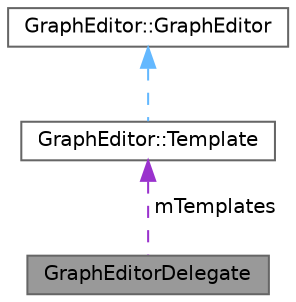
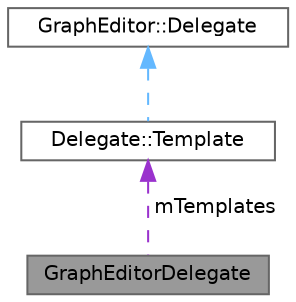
(148, 27) -> (148, 27)
(148, 141) -> (148, 141)
